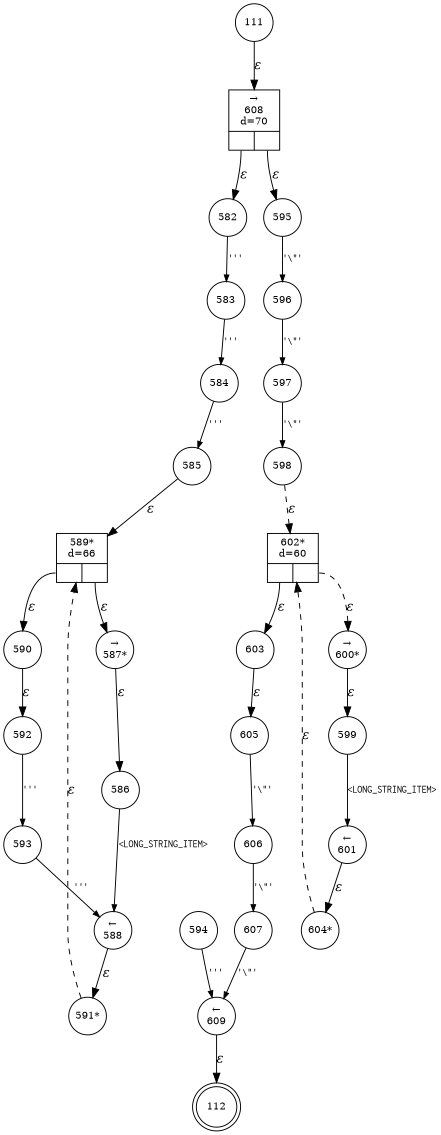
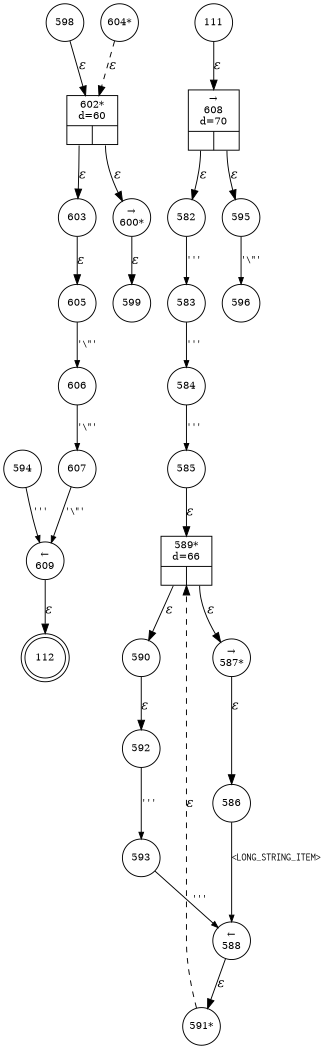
(282, 383) -> none
(287, 505) -> (76, 64)
(342, 591) -> (109, 170)
(347, 845) -> none
